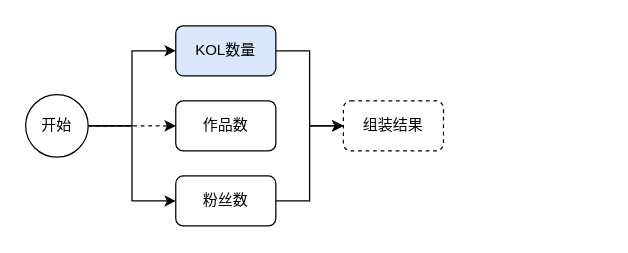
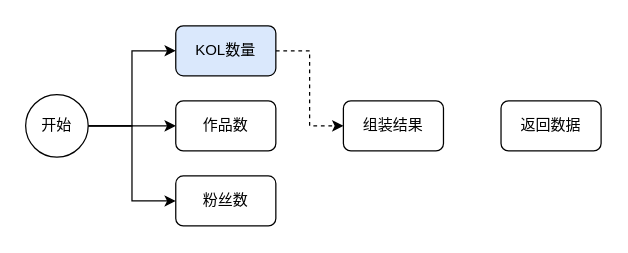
(309, 71) -> (309, 71)
(150, 126) -> (150, 126)
(393, 126) -> (393, 126)
none -> (551, 126)
(309, 181) -> none
